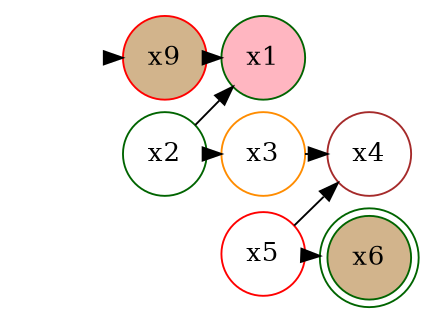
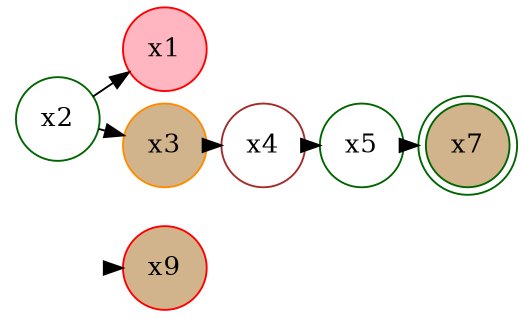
(207, 58) -> none
(263, 58) -> (165, 49)
(263, 154) -> (165, 145)
(309, 211) -> (306, 145)
(263, 254) -> (362, 145)
(369, 258) -> (468, 145)
